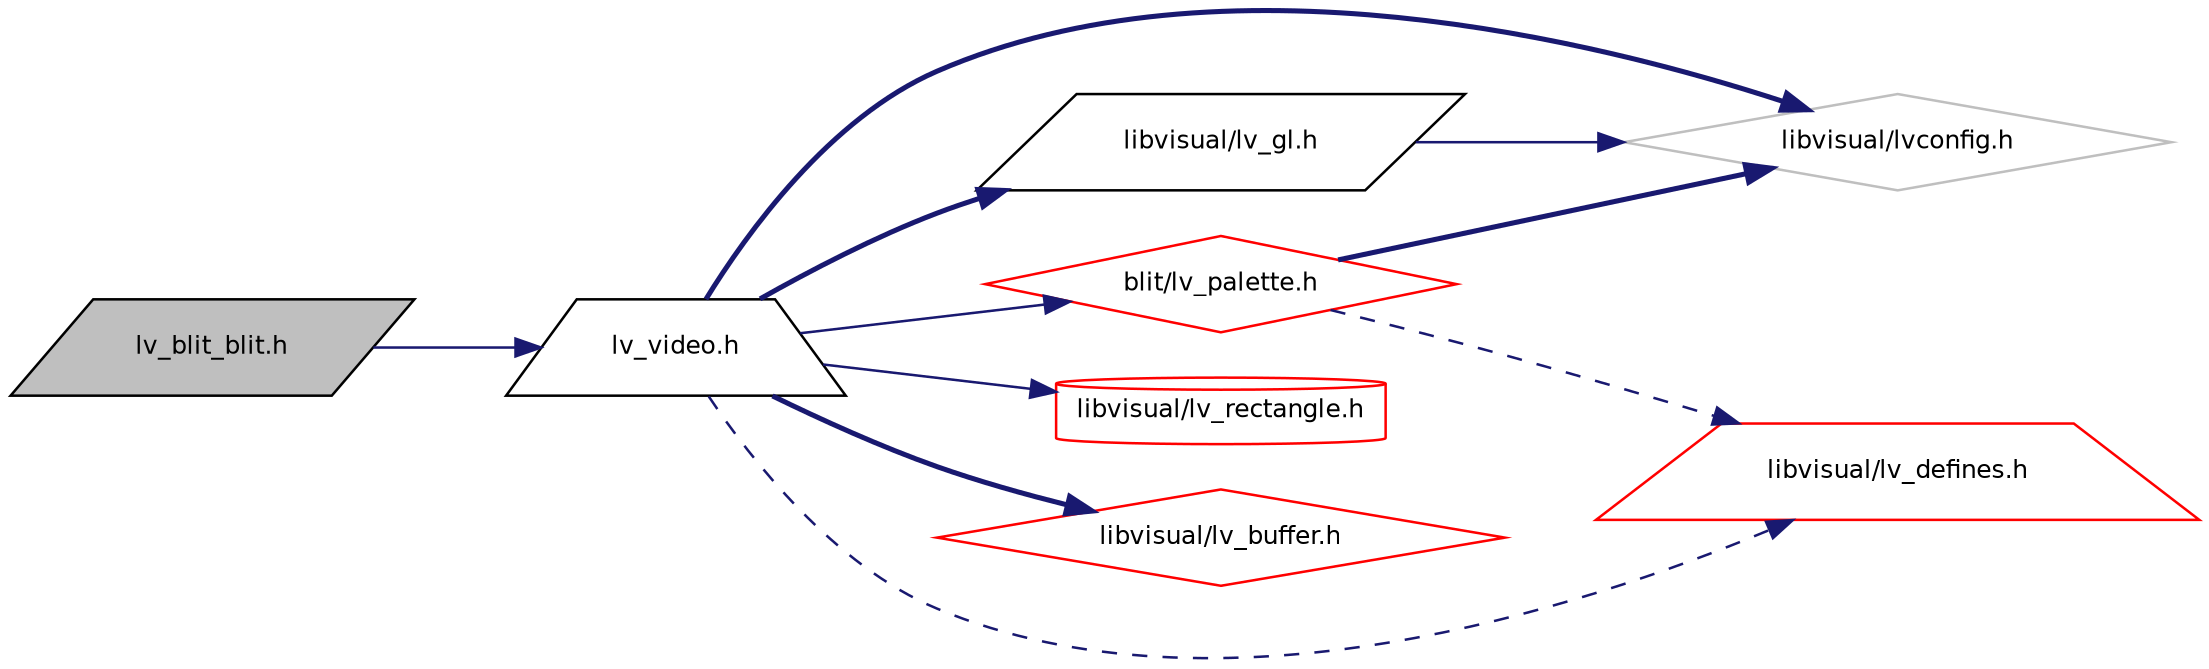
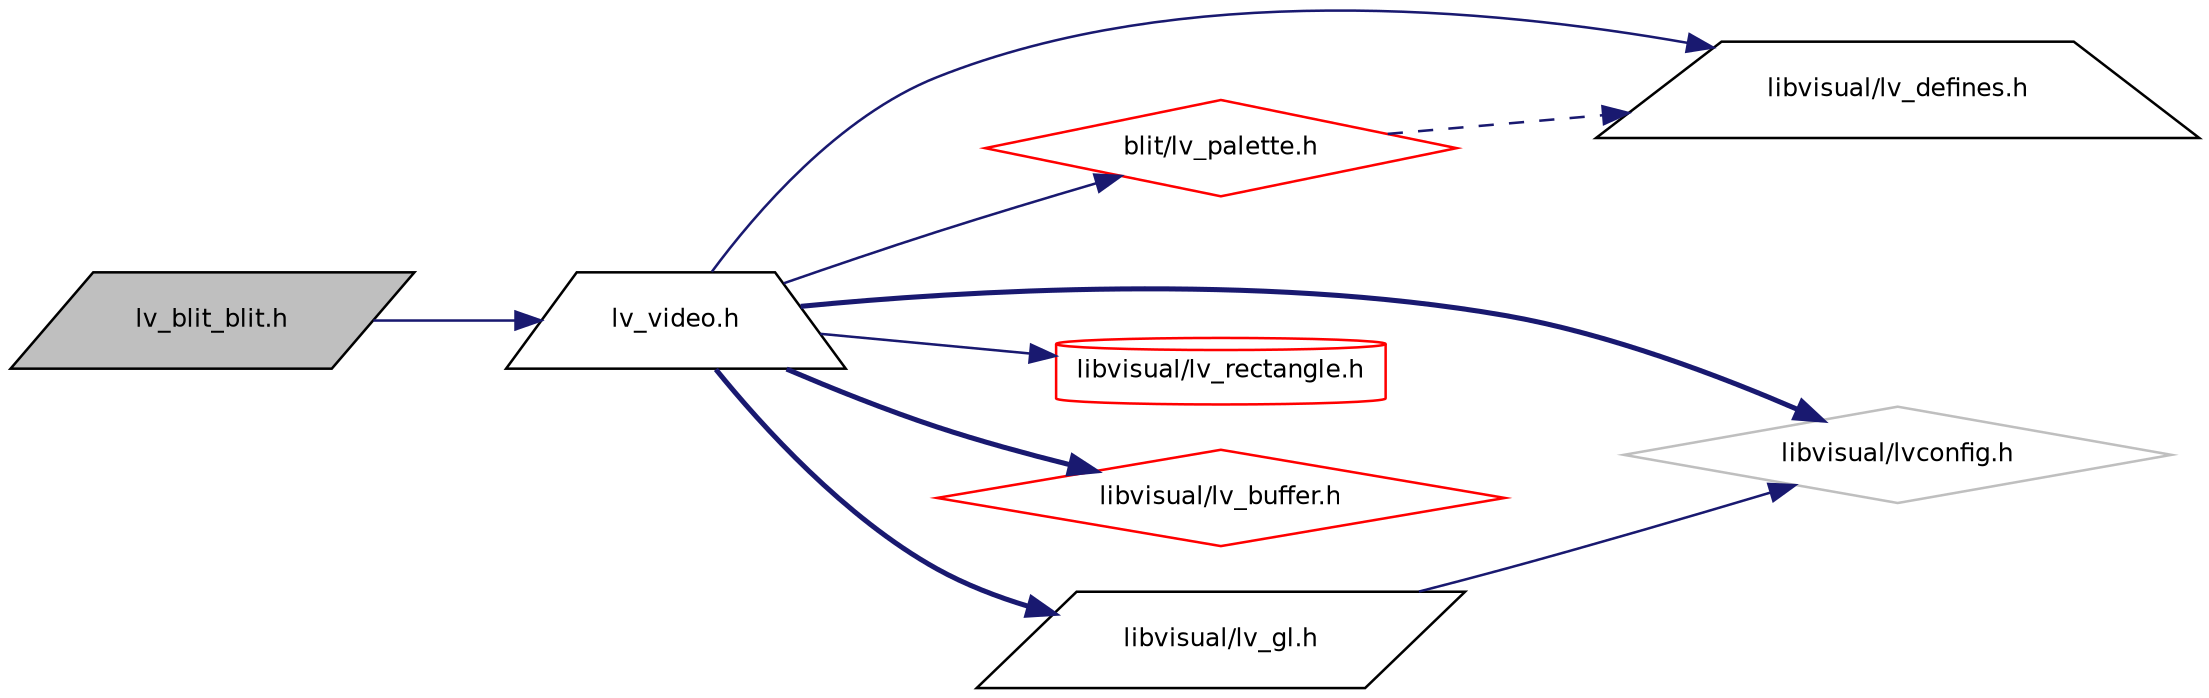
(1542, 217) -> none
(1898, 472) -> (1898, 90)
(1201, 656) -> (1160, 23)
